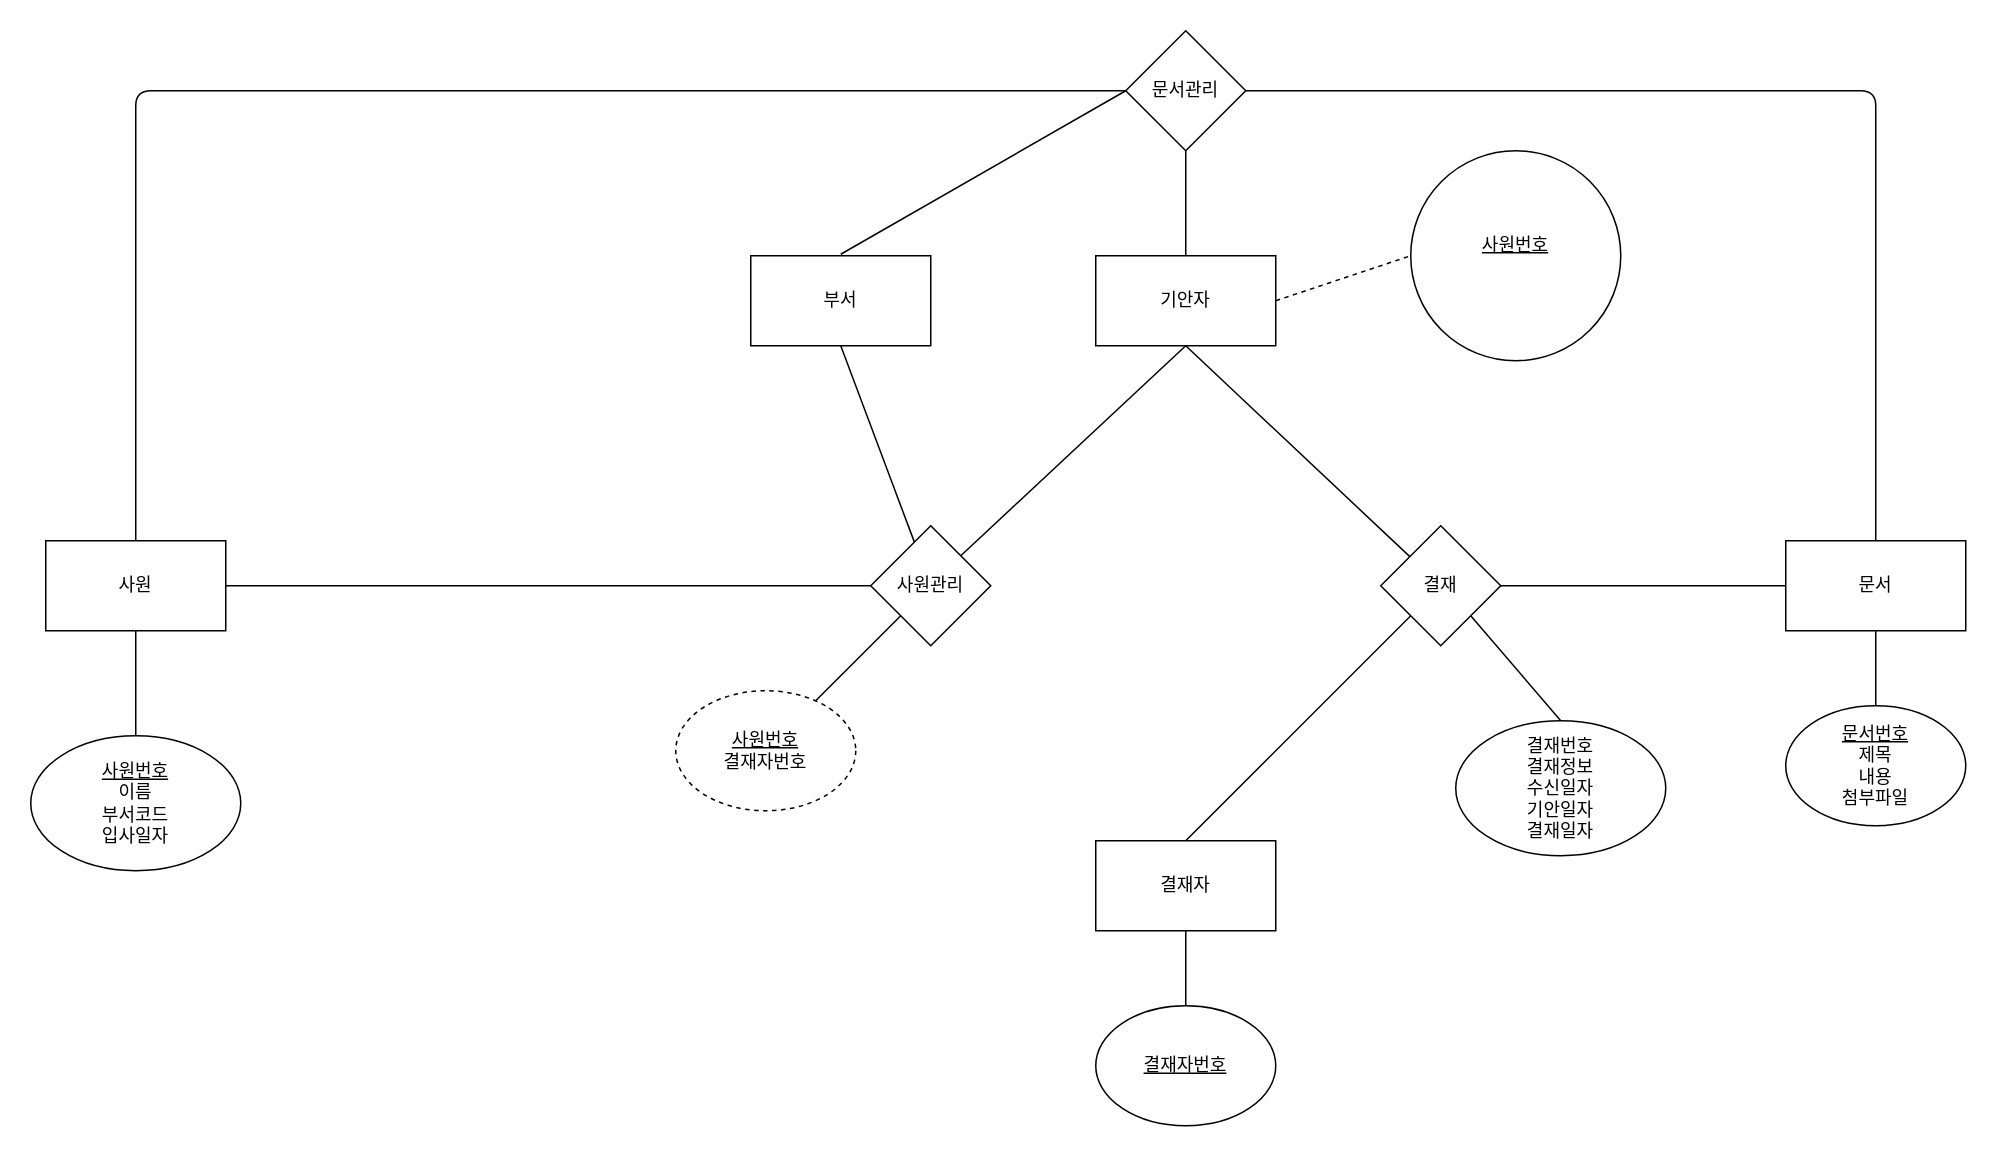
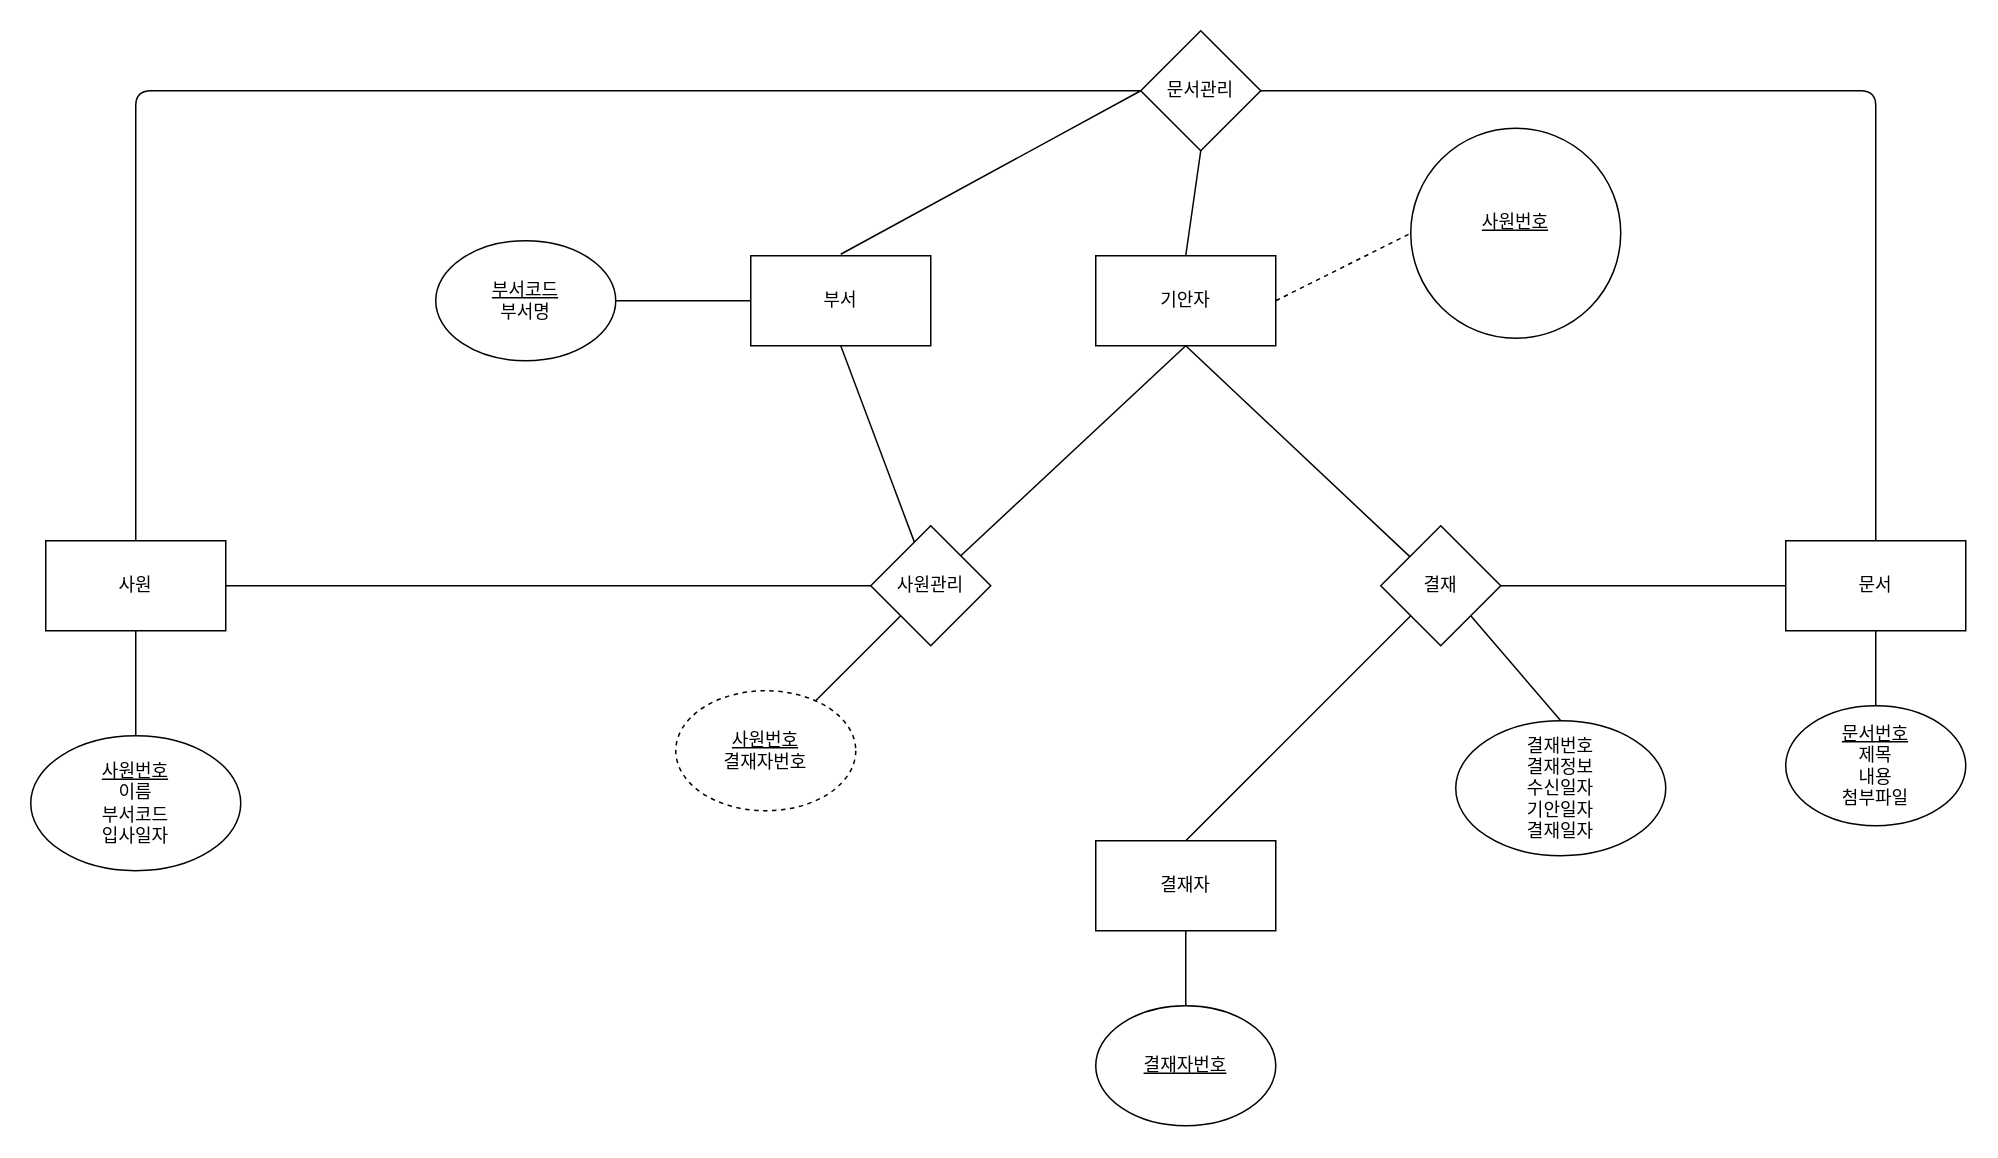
(1186, 91) -> (1201, 91)
(1516, 256) -> (1516, 233)
none -> (526, 301)
none -> (684, 301)
